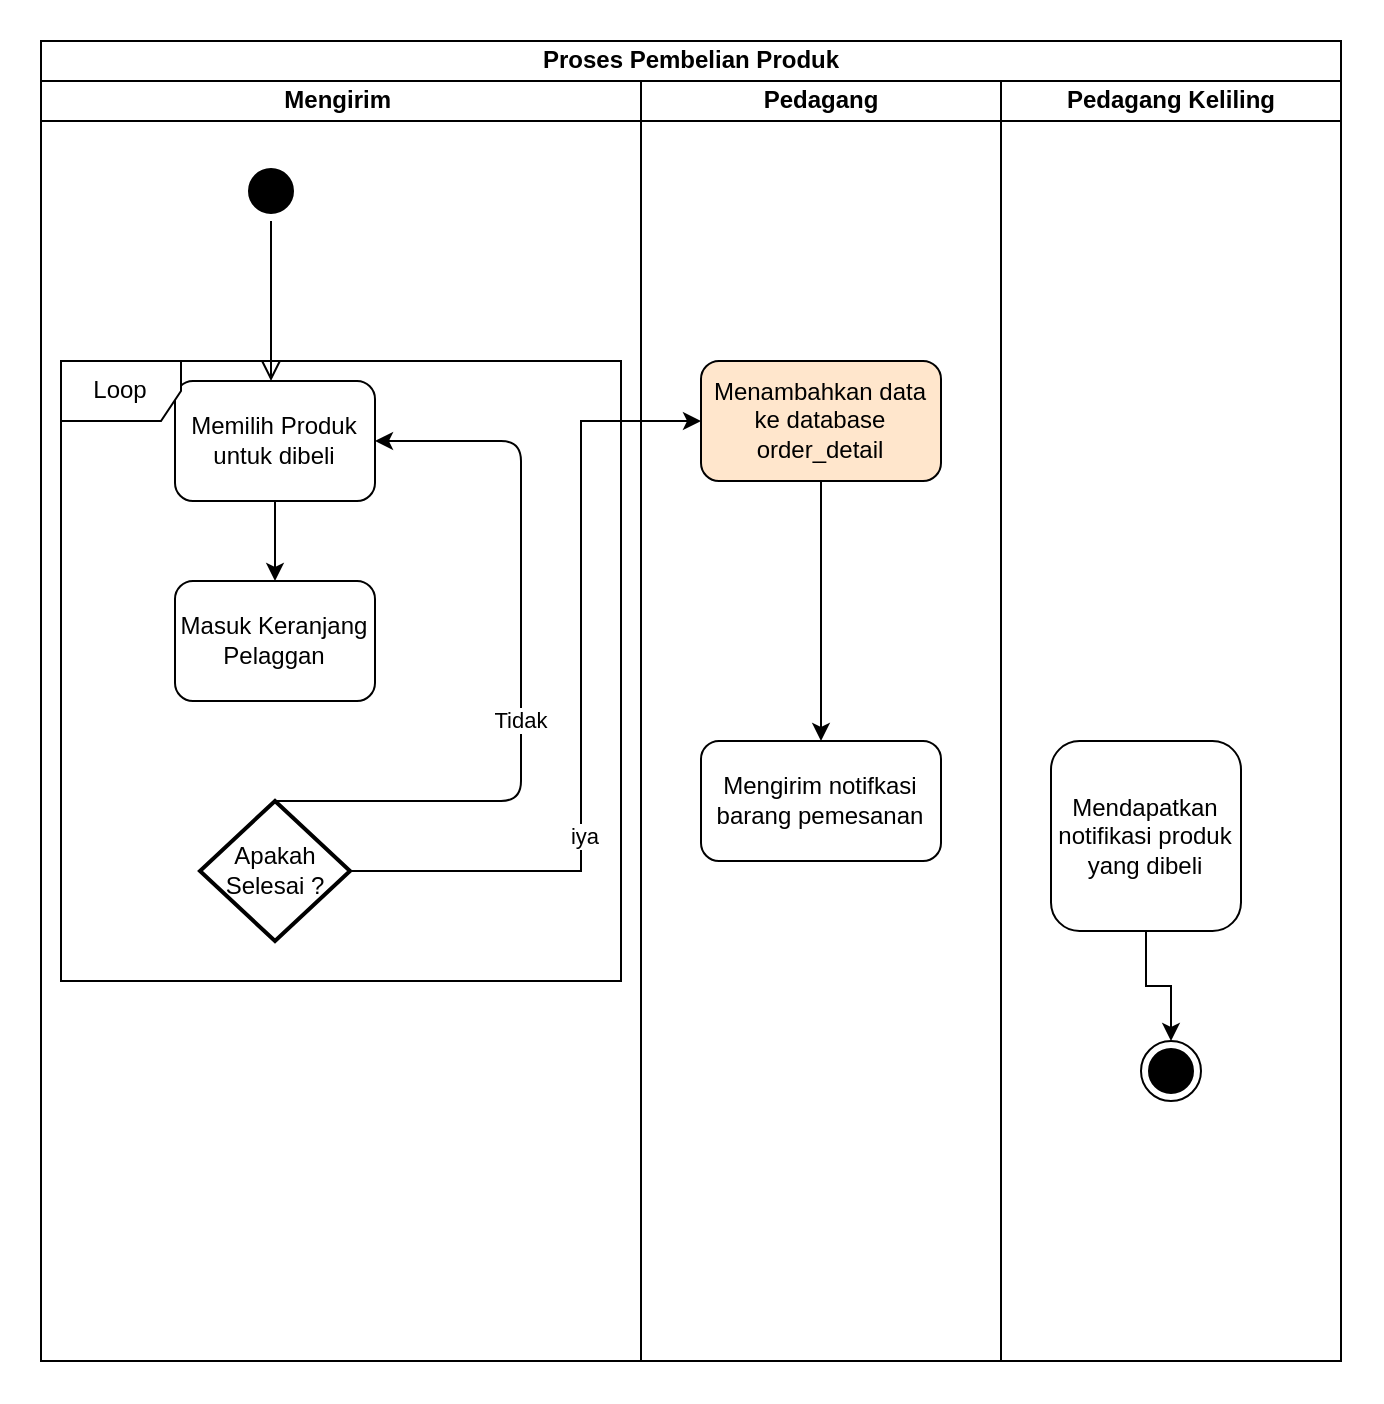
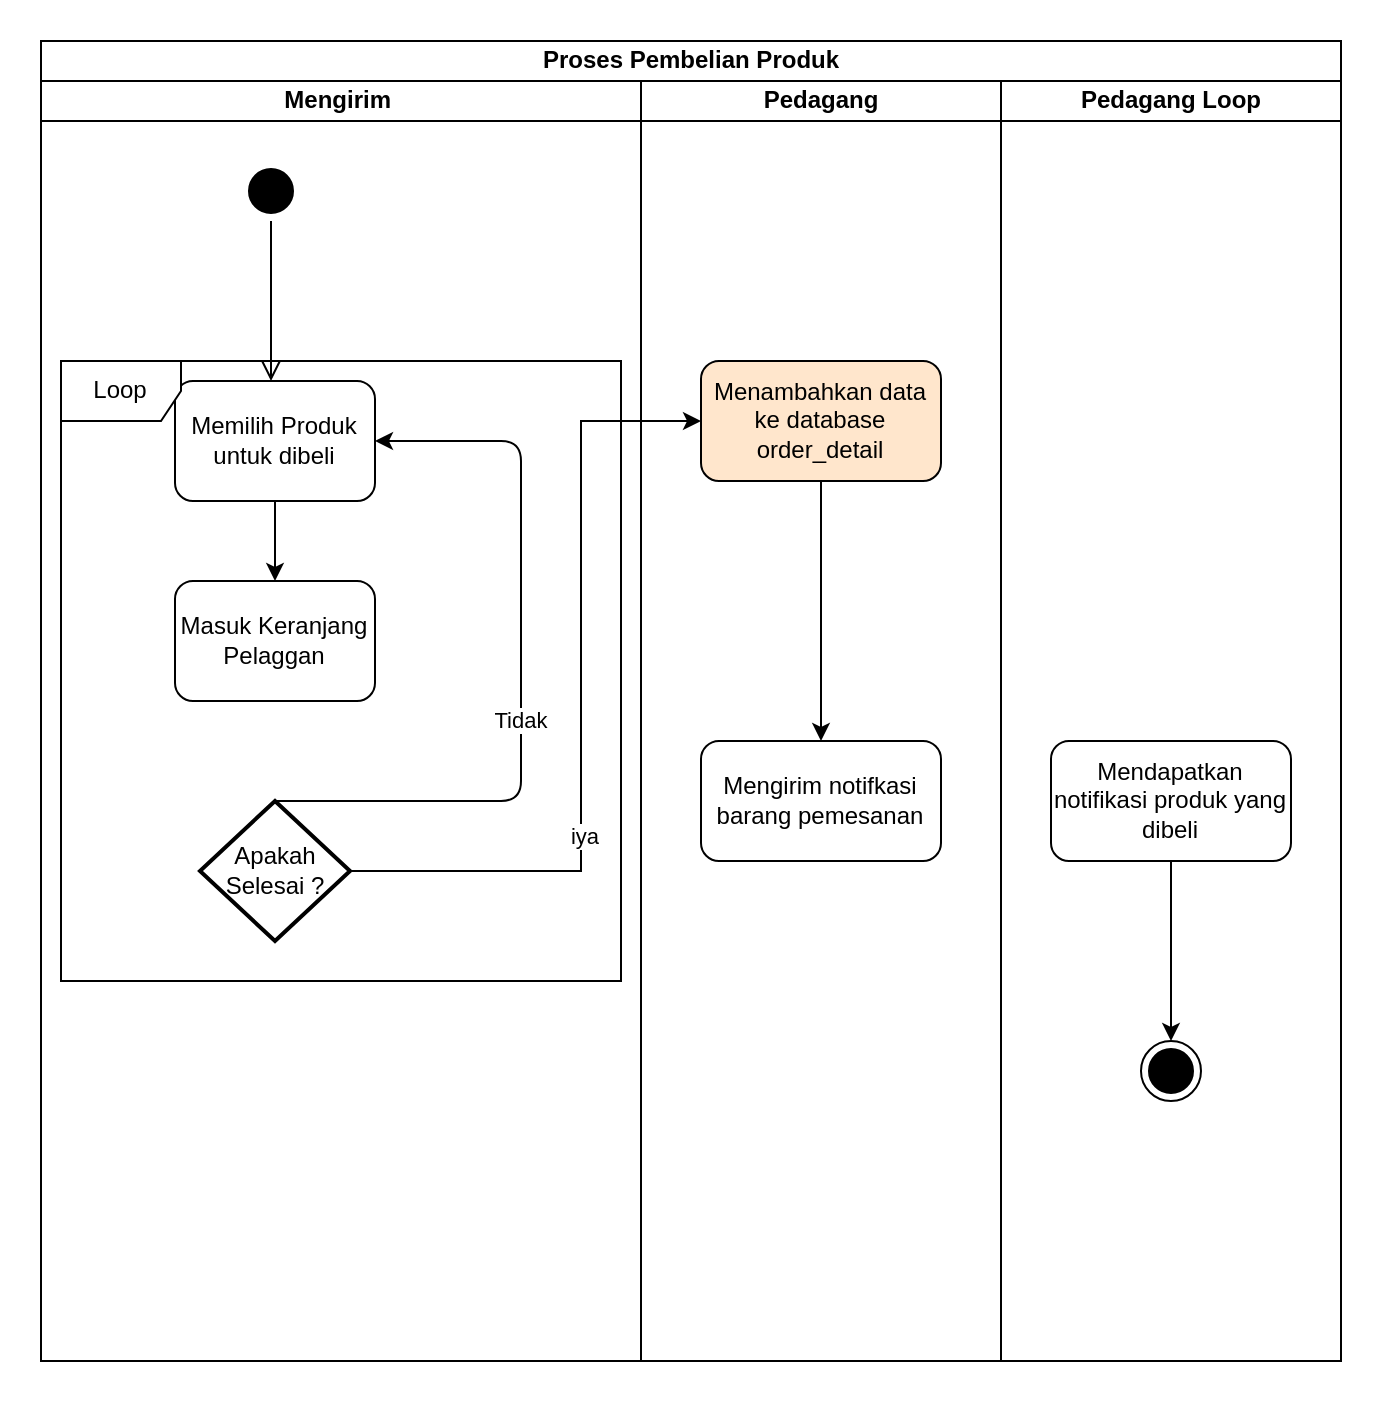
(1172, 101) -> (1172, 101)
(1146, 836) -> (1171, 801)
